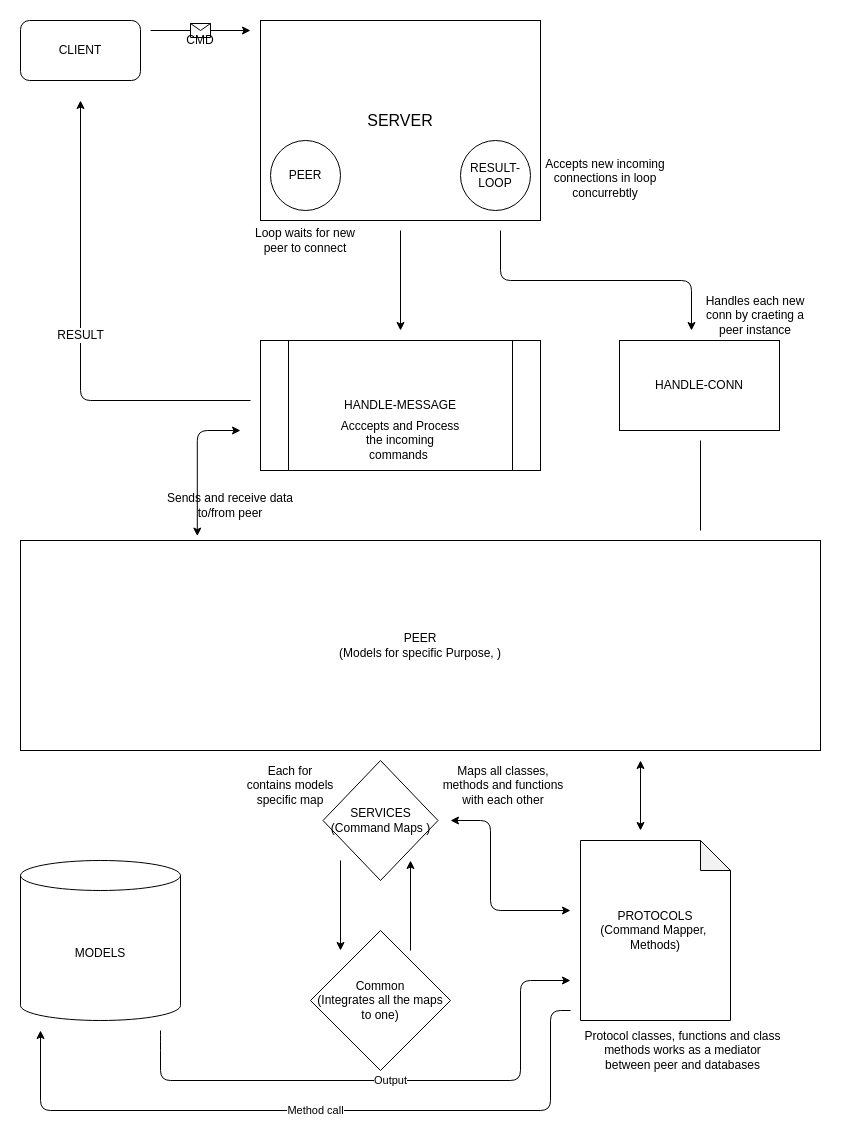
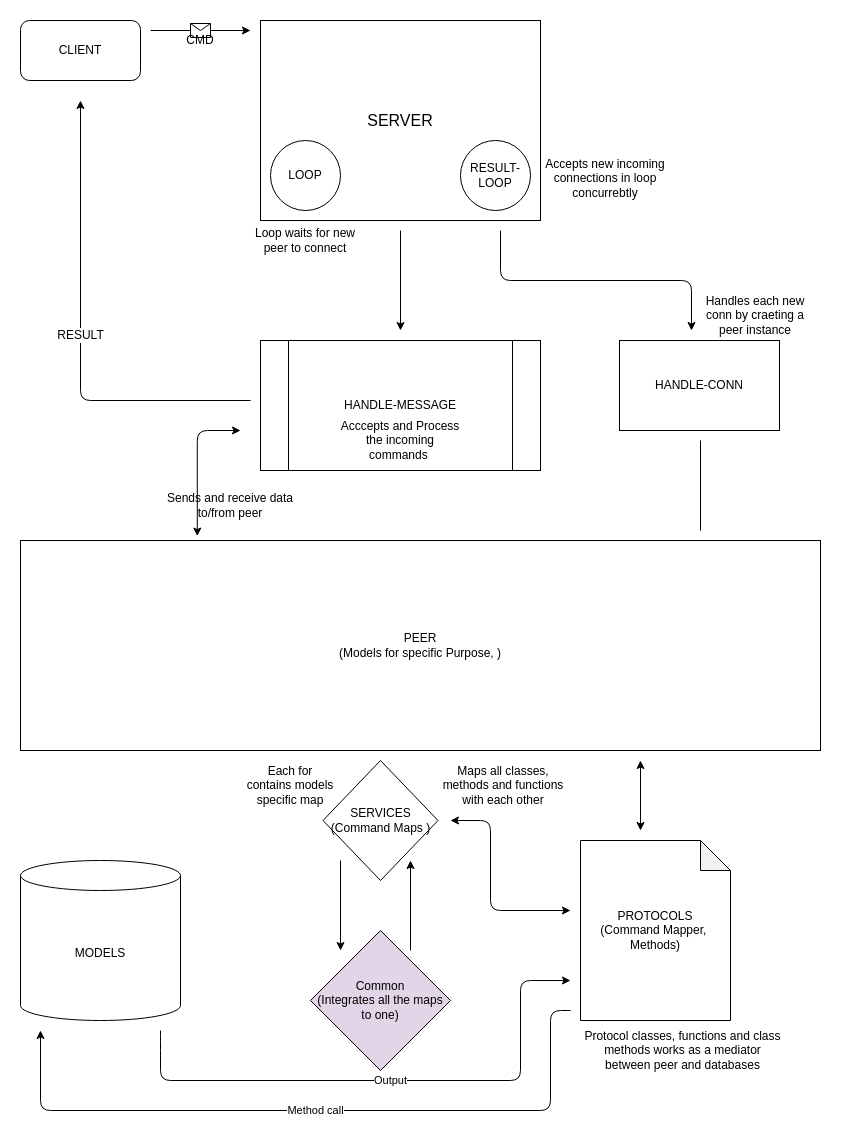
(306, 176) -> (306, 176)
(381, 1001) -> (381, 1001)
